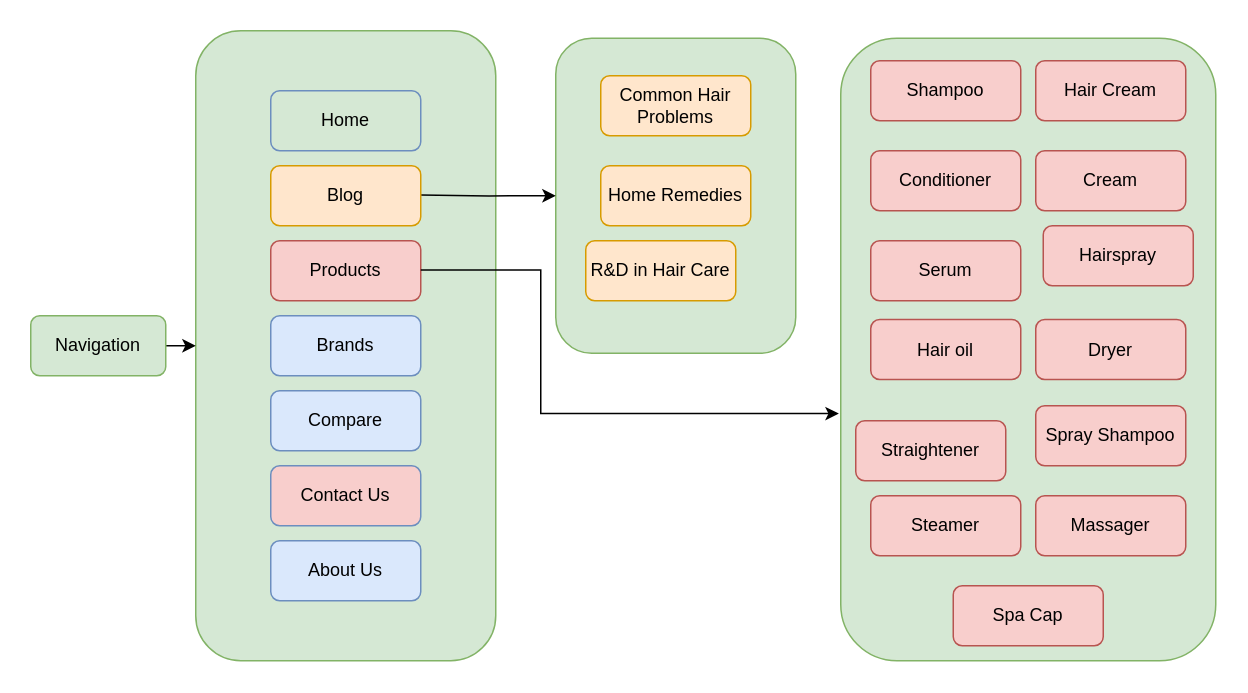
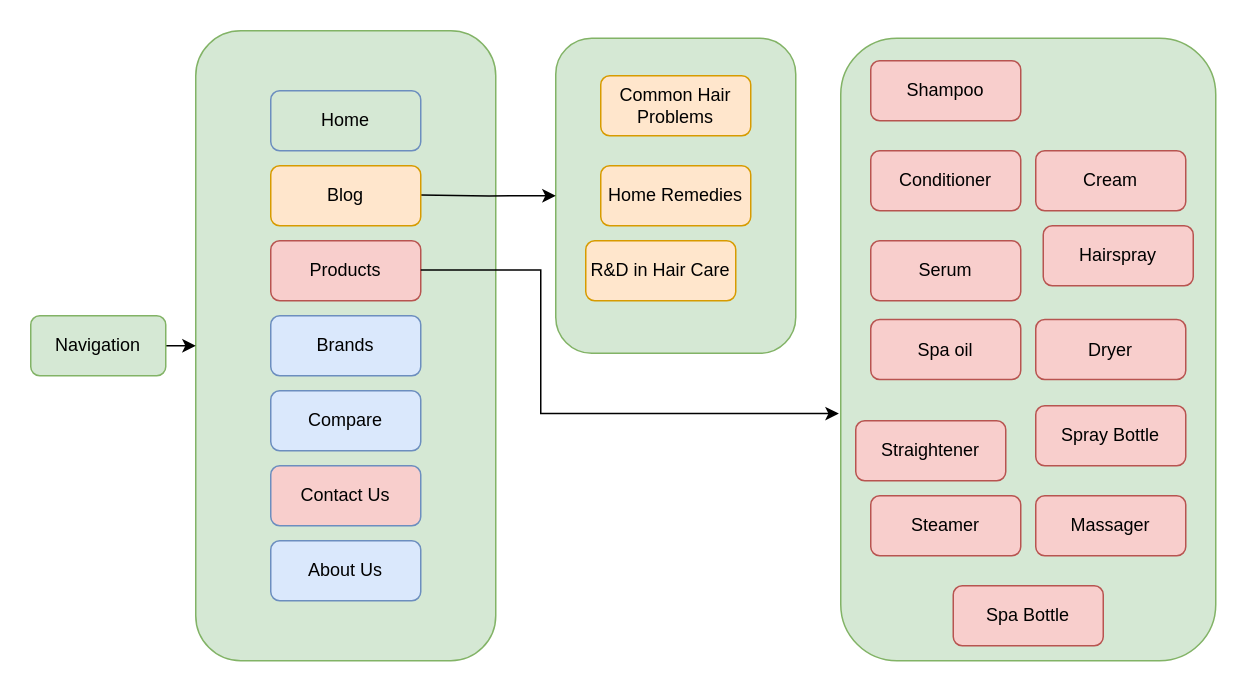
(1111, 91) -> none
(946, 350) -> (946, 350)
(1111, 436) -> (1111, 436)
(1028, 616) -> (1028, 616)
